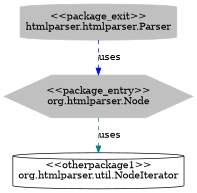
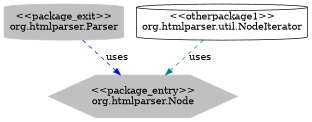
(98, 22) -> (64, 22)
(98, 132) -> (187, 55)
